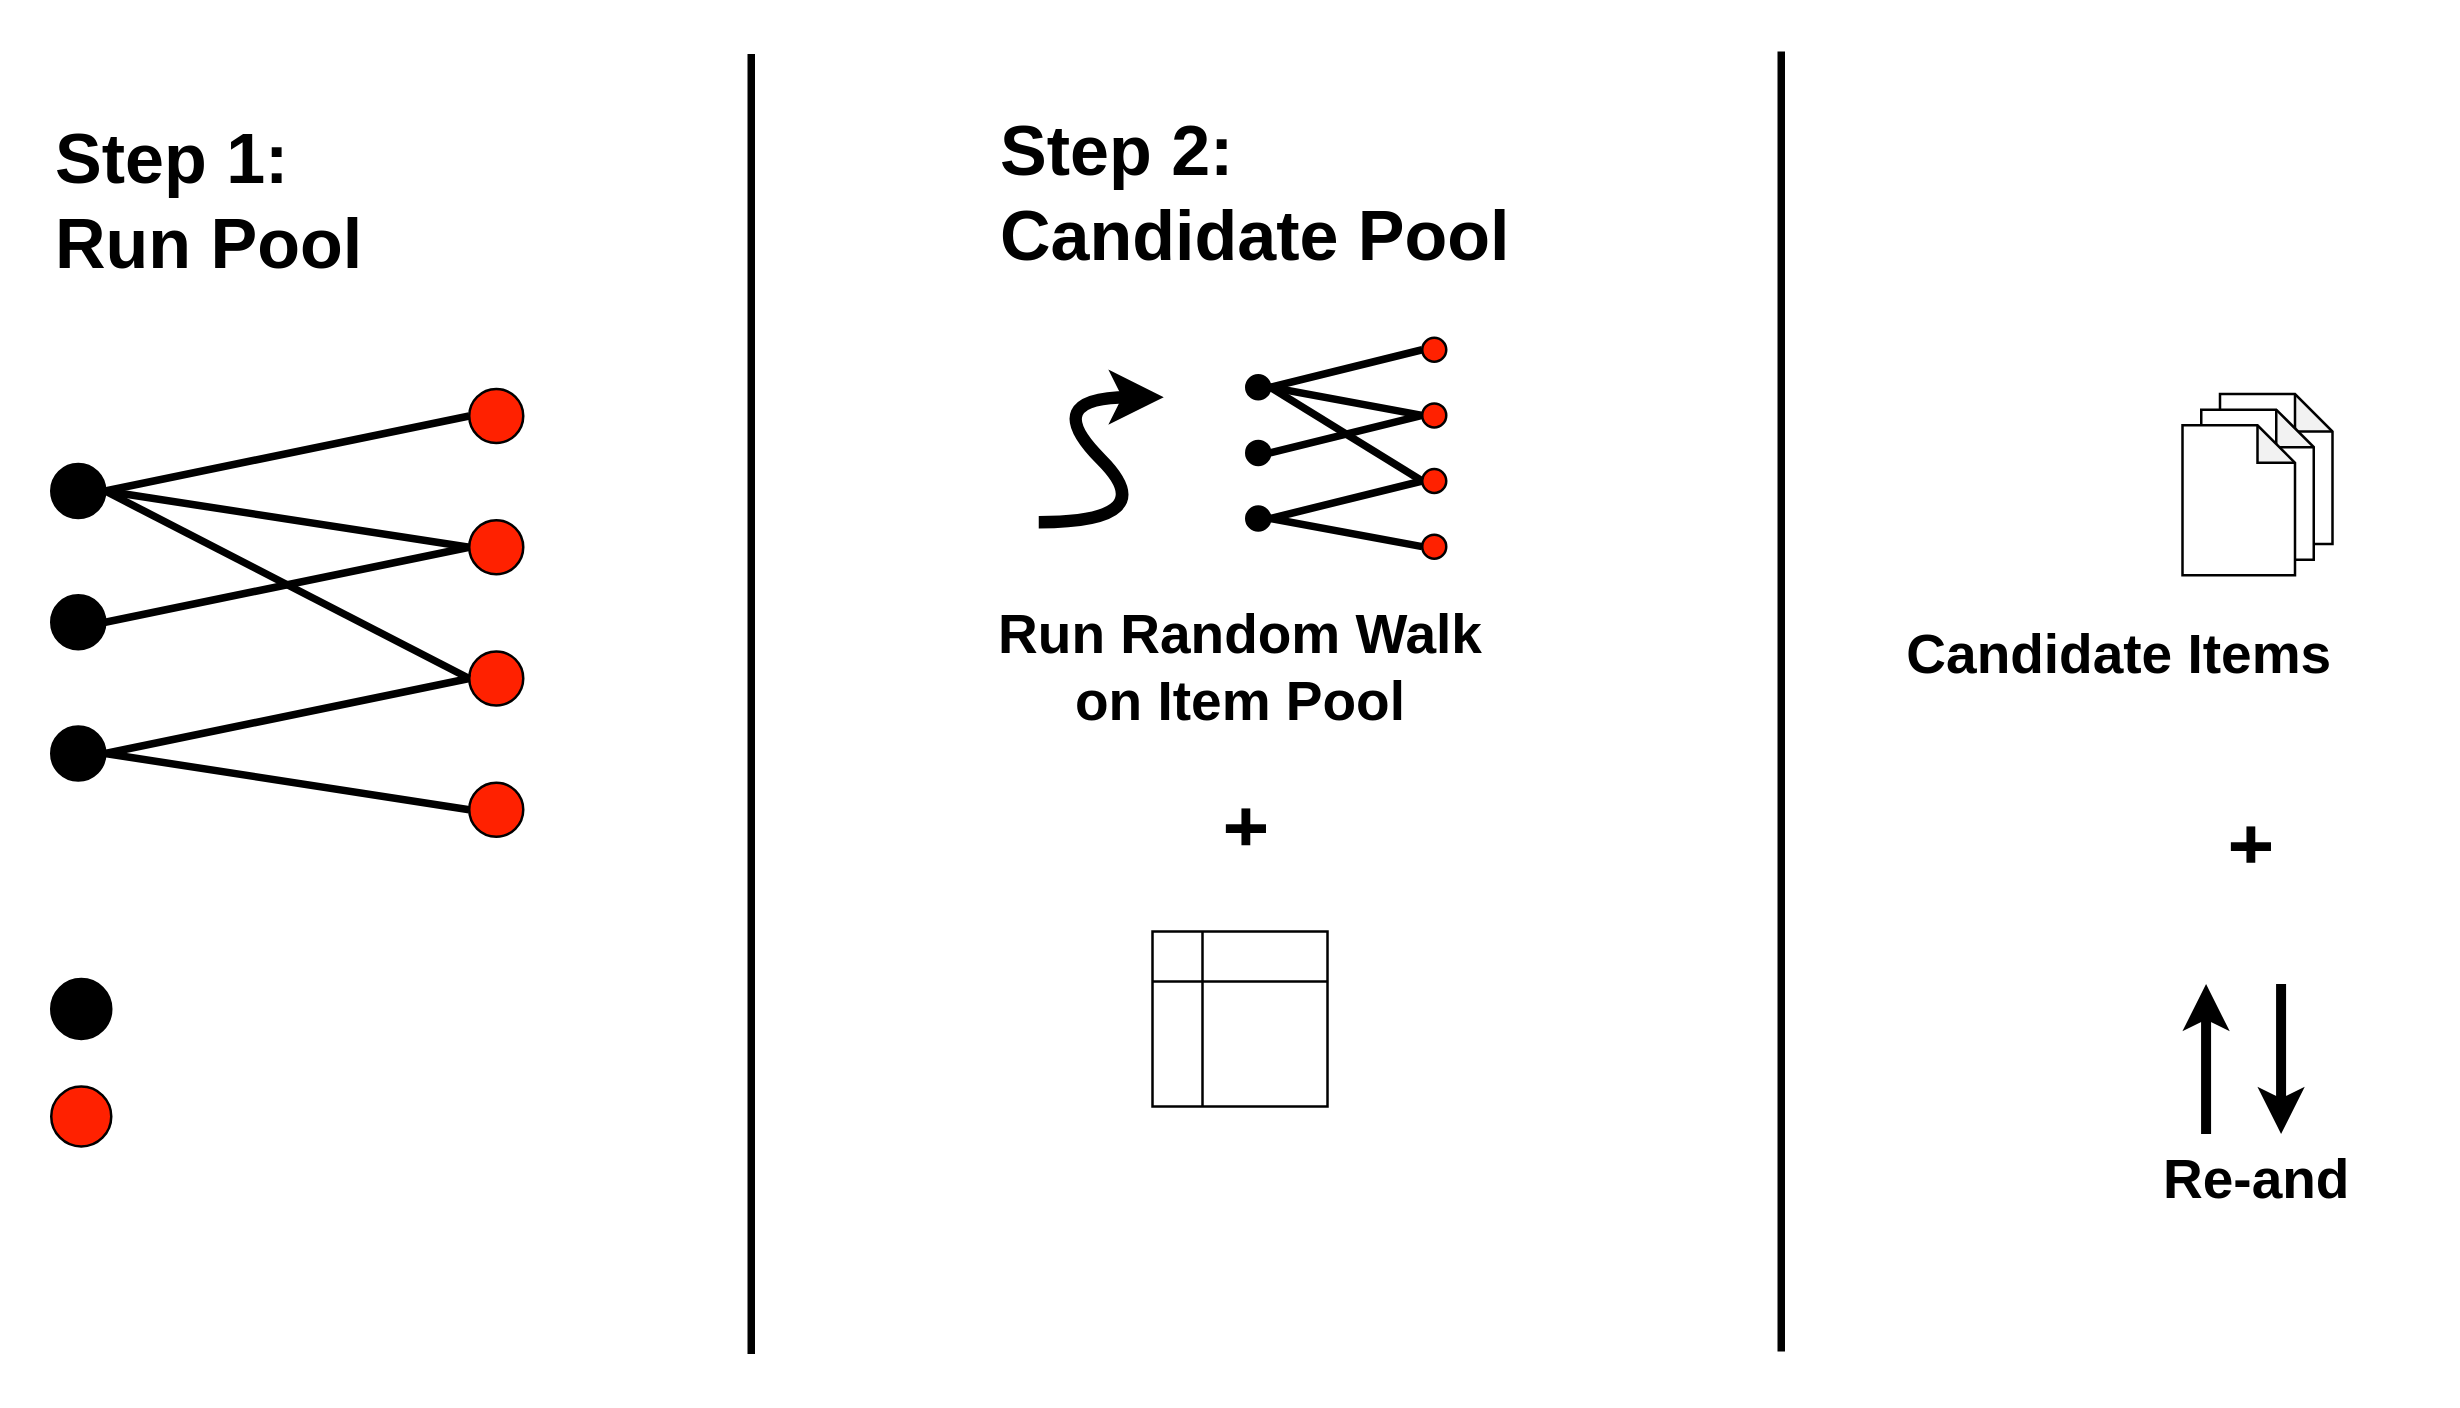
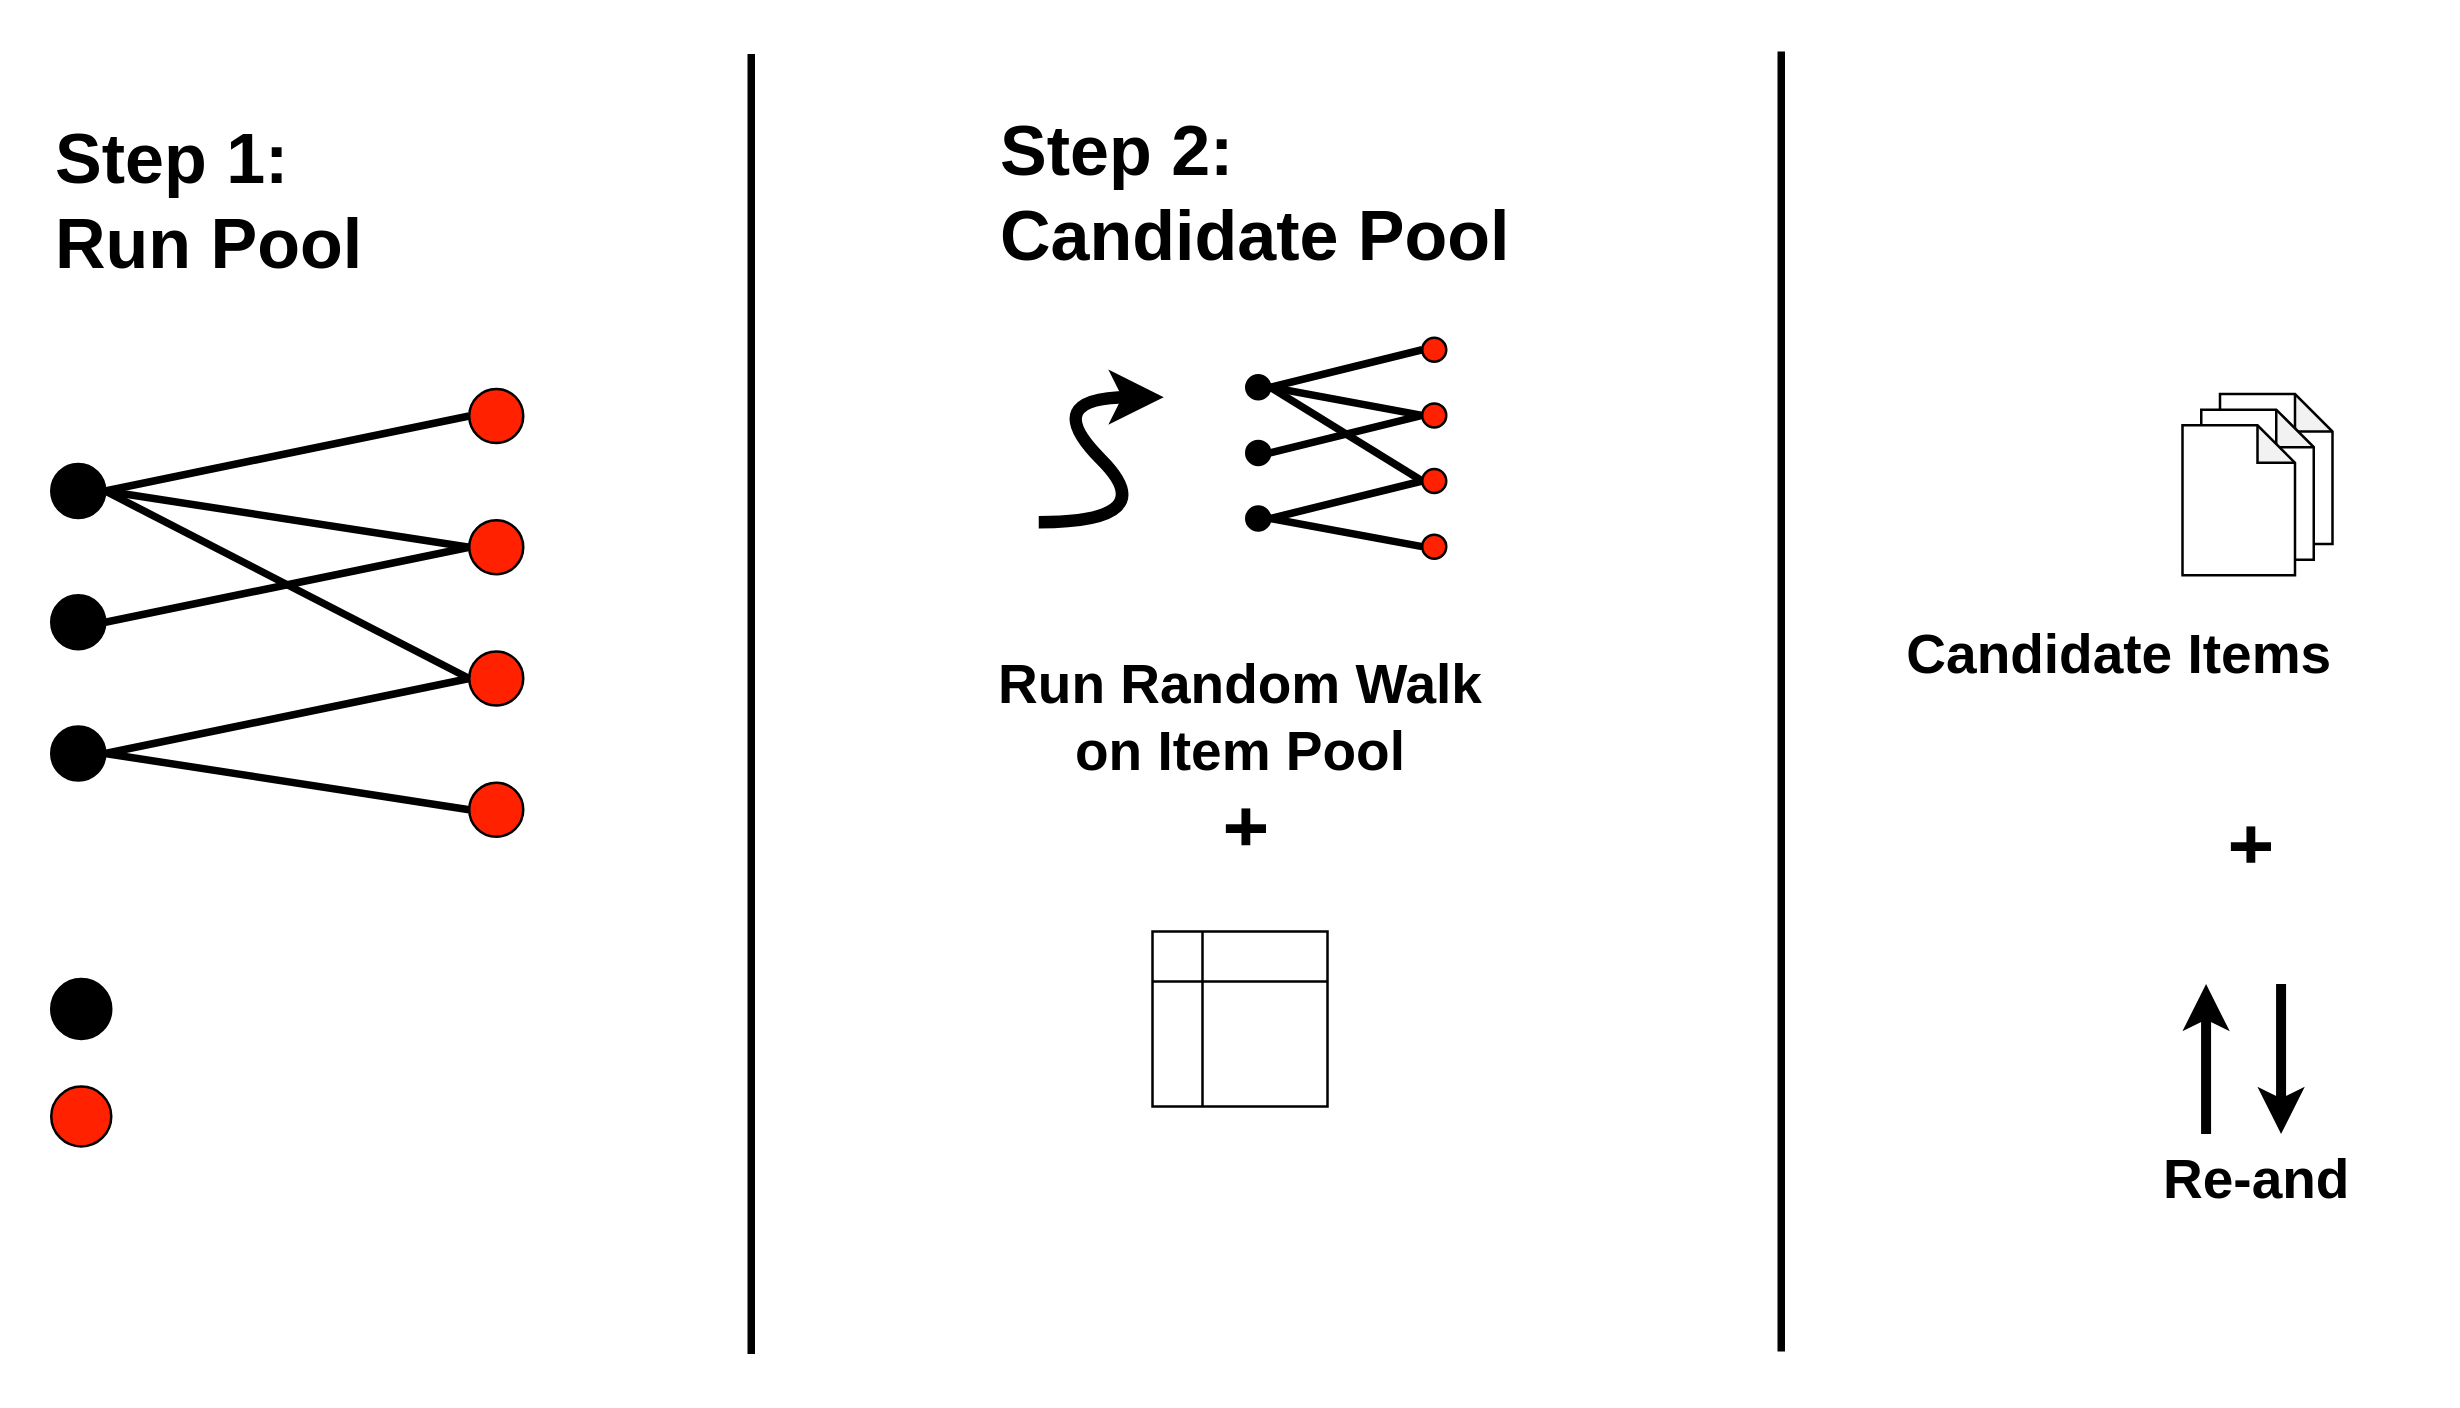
(1240, 669) -> (1240, 719)
